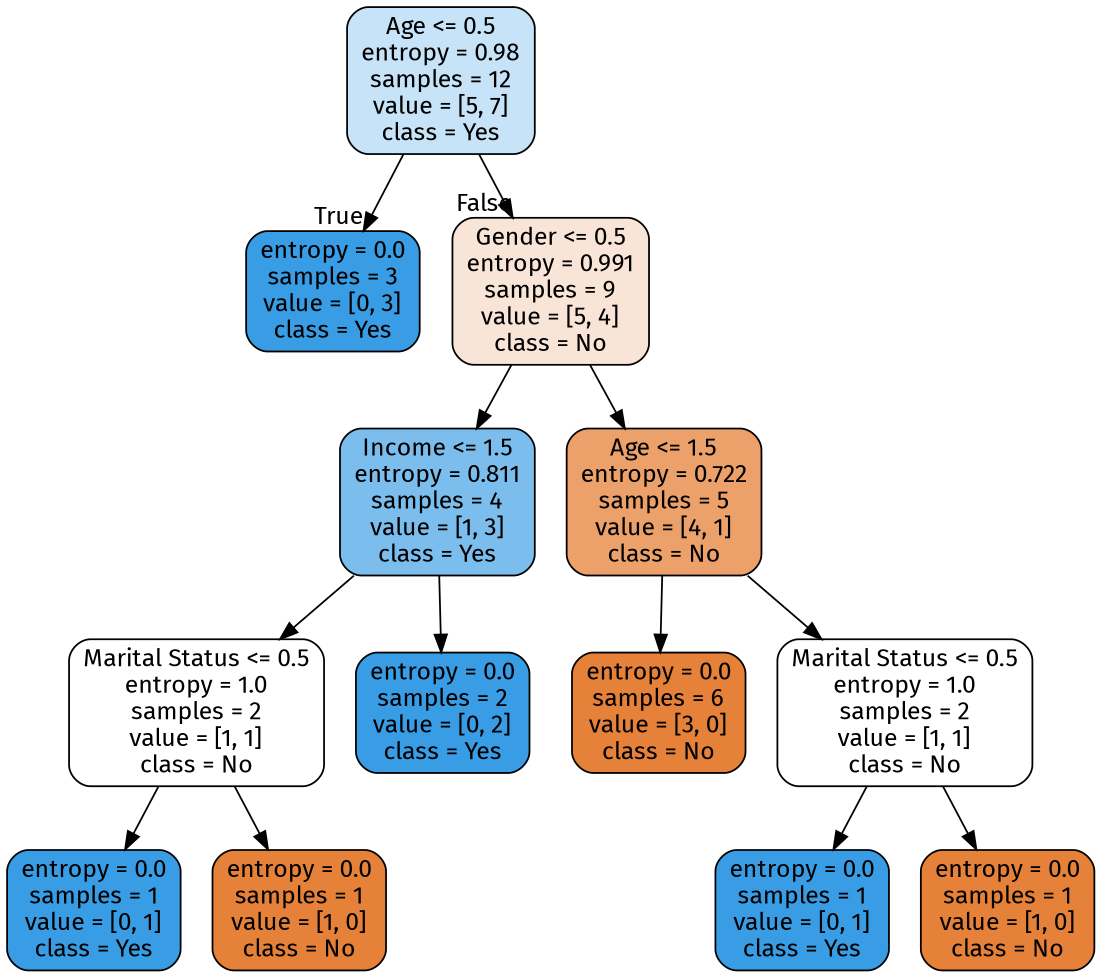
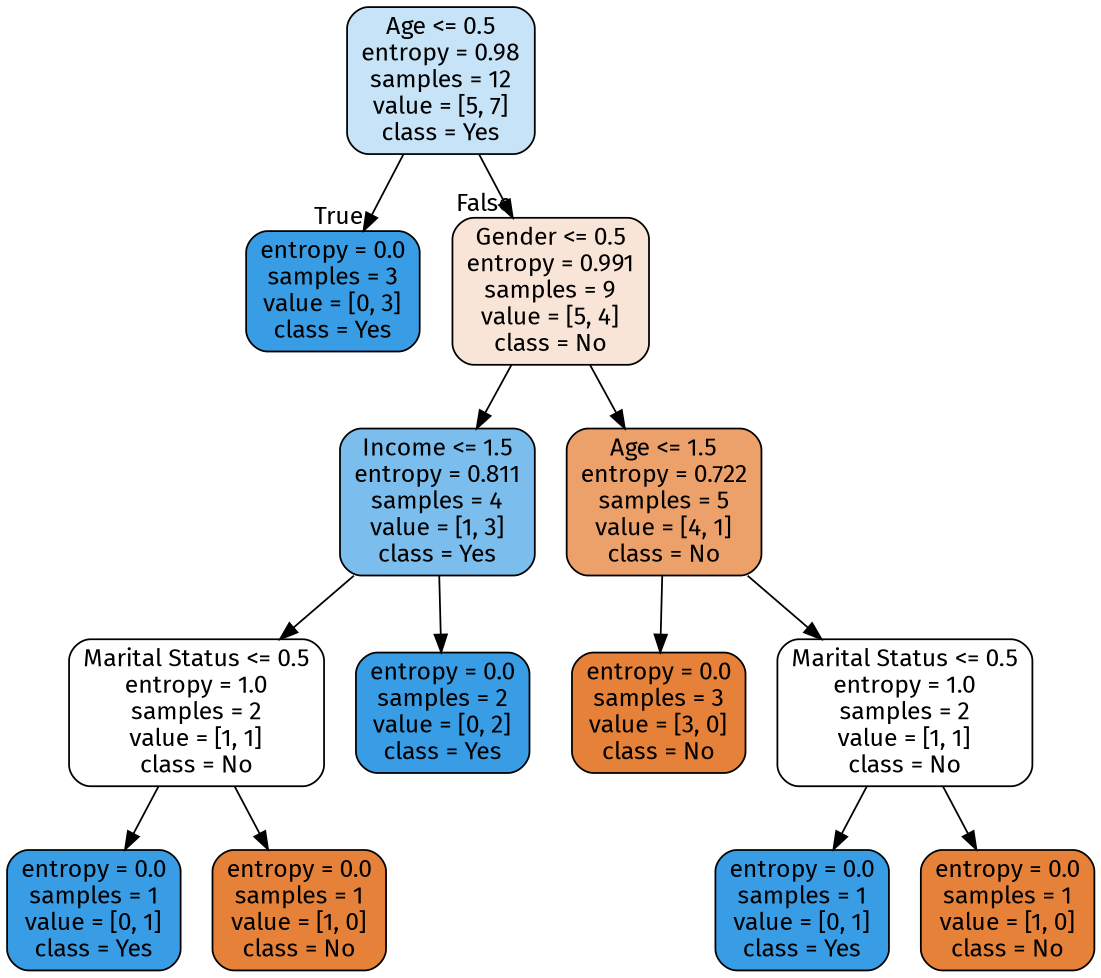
(659, 713) -> (659, 713)
